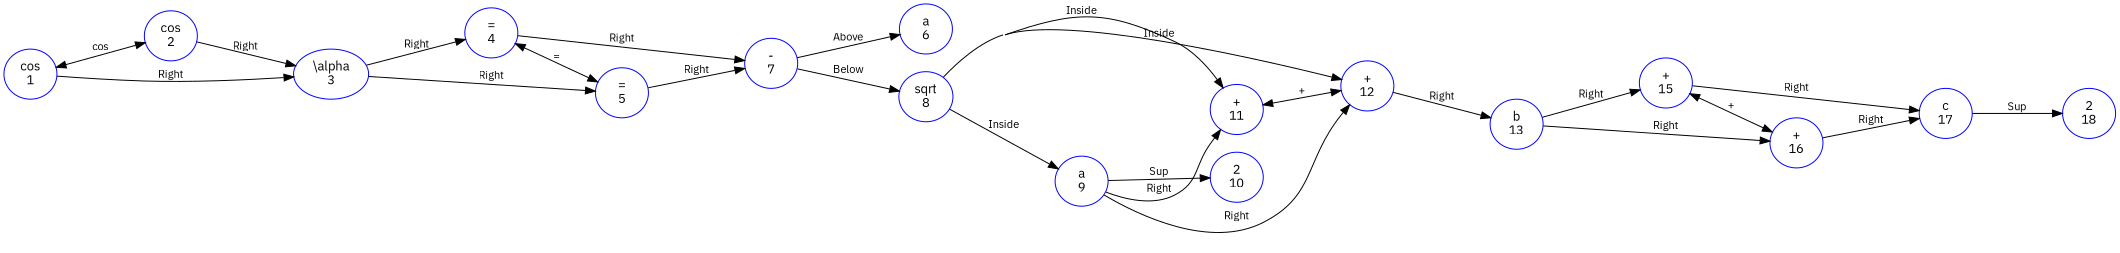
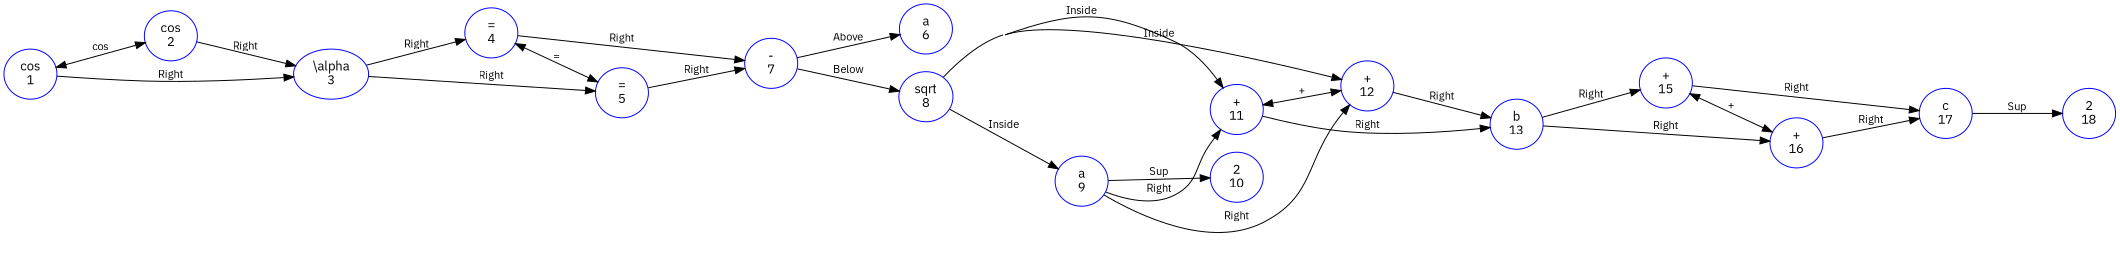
none -> (1371, 133)
